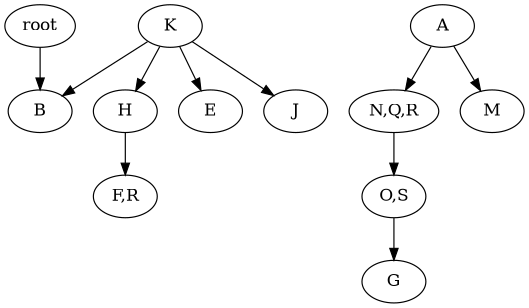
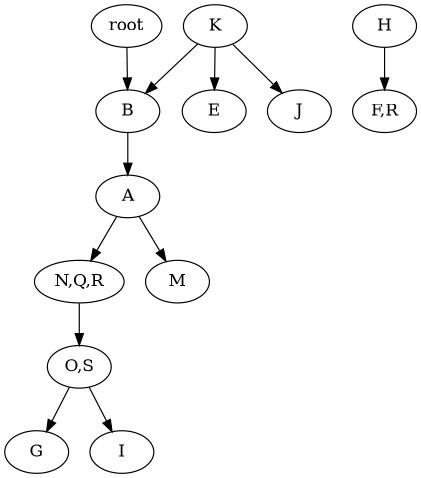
(151, 63) -> none
none -> (128, 148)
none -> (122, 452)
